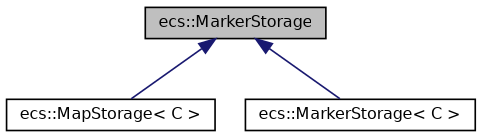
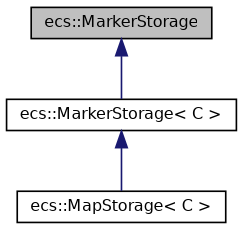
(167, 74) -> (121, 169)
